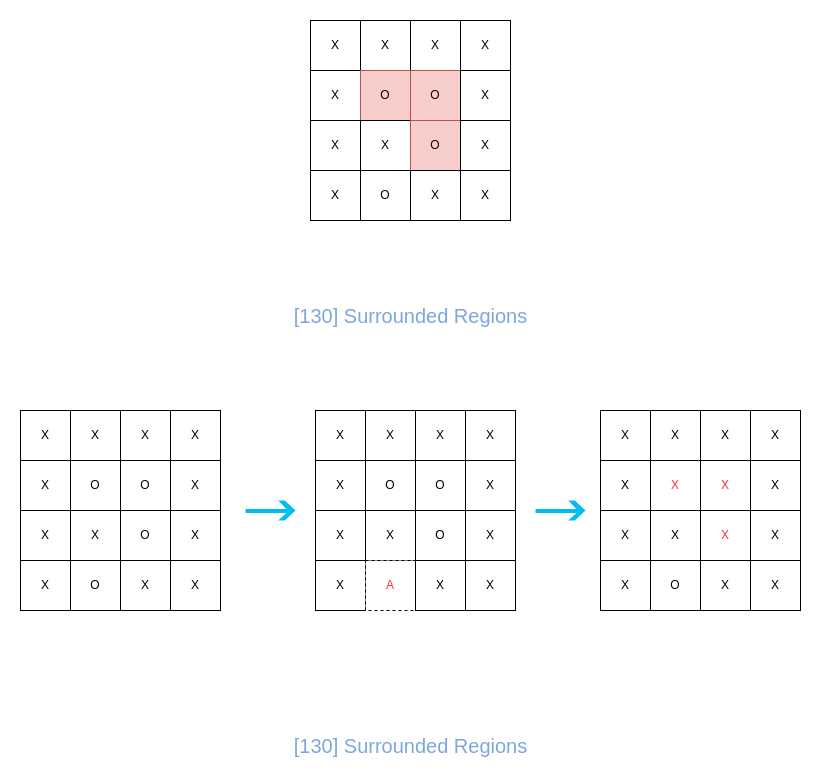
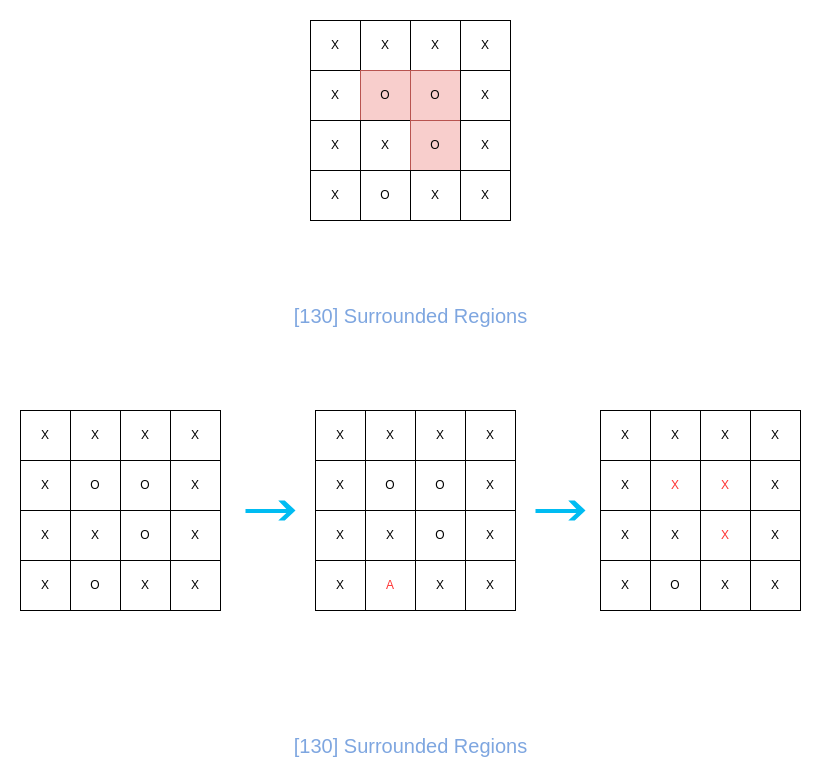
(391, 586) -> (391, 586)
